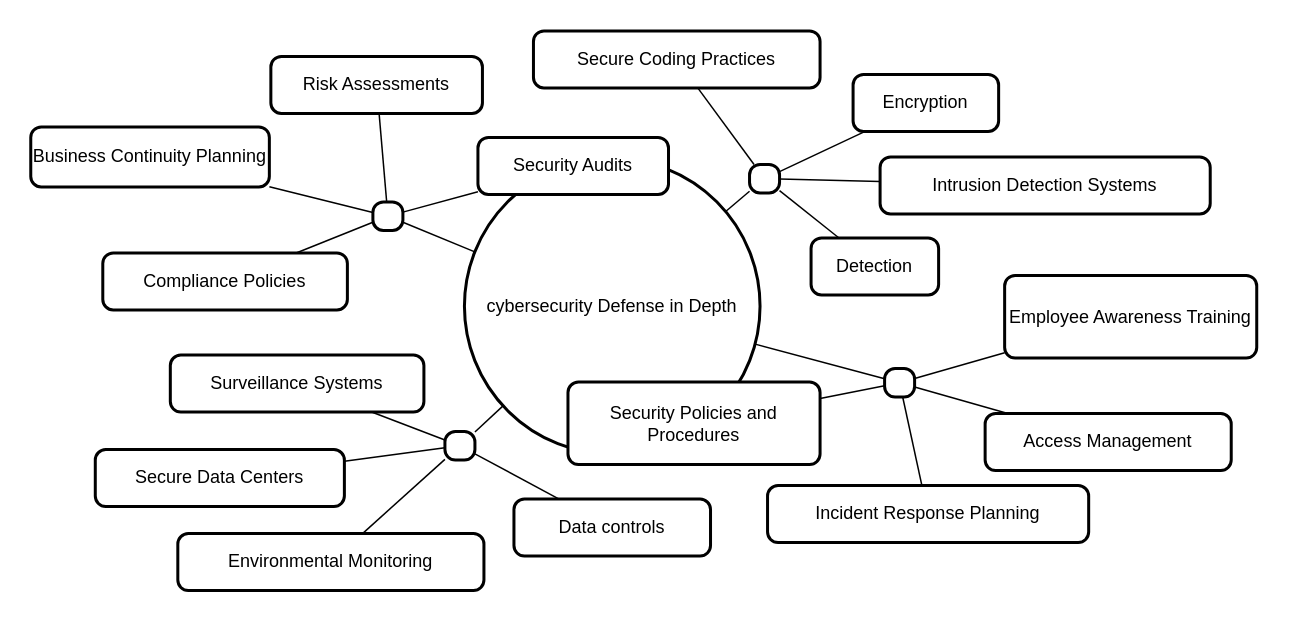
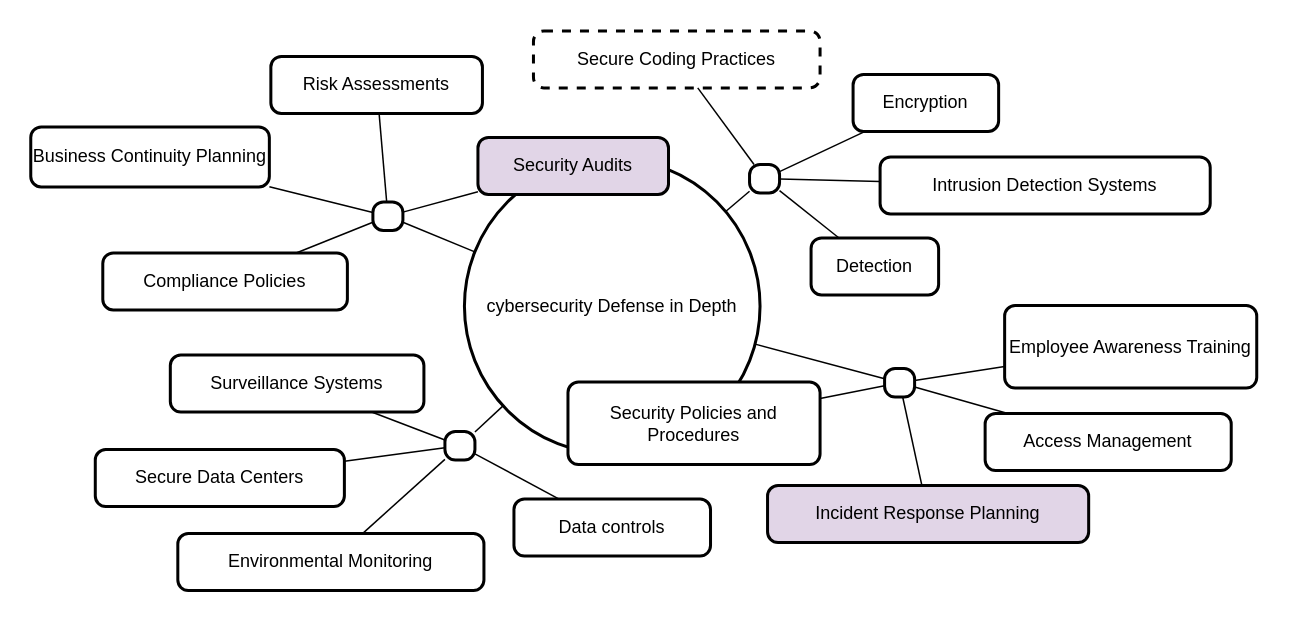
(677, 59) -> (677, 59)
(573, 166) -> (573, 166)
(1130, 317) -> (1130, 347)
(928, 514) -> (928, 514)
